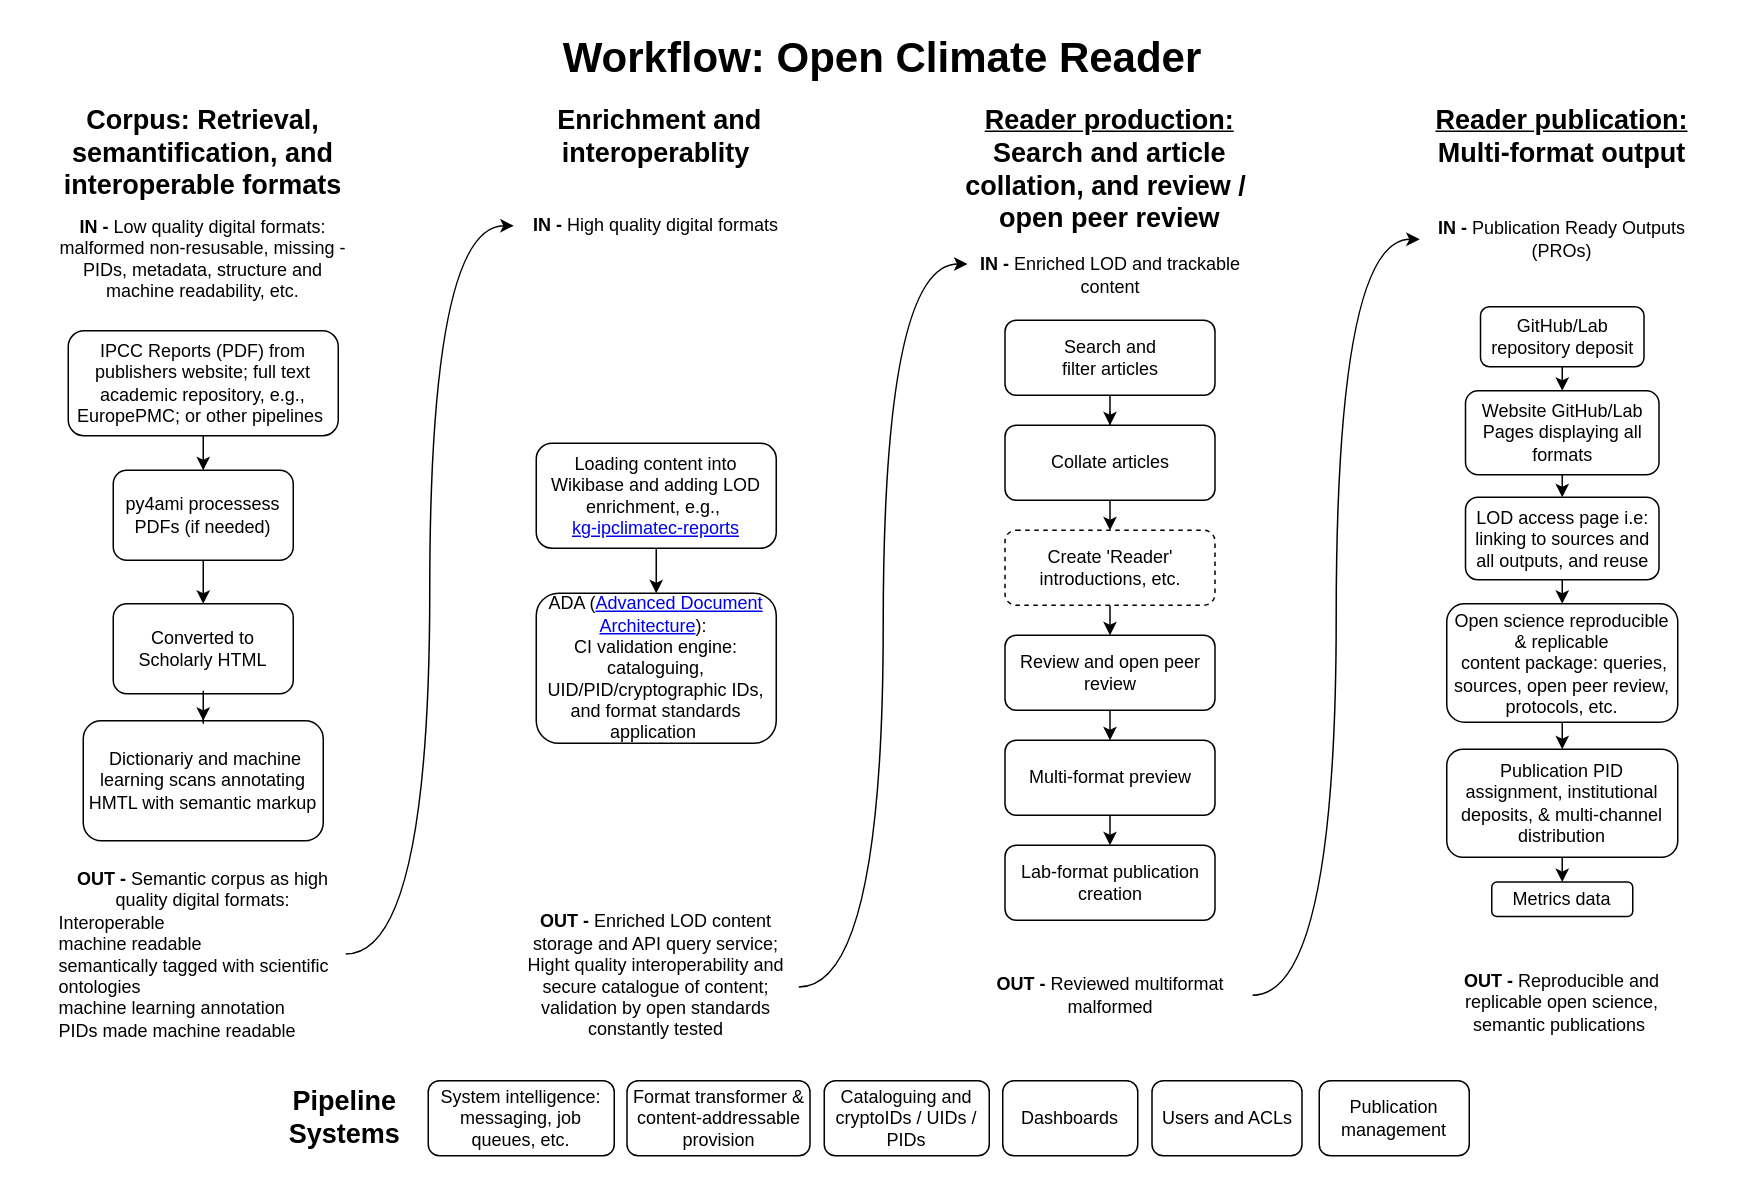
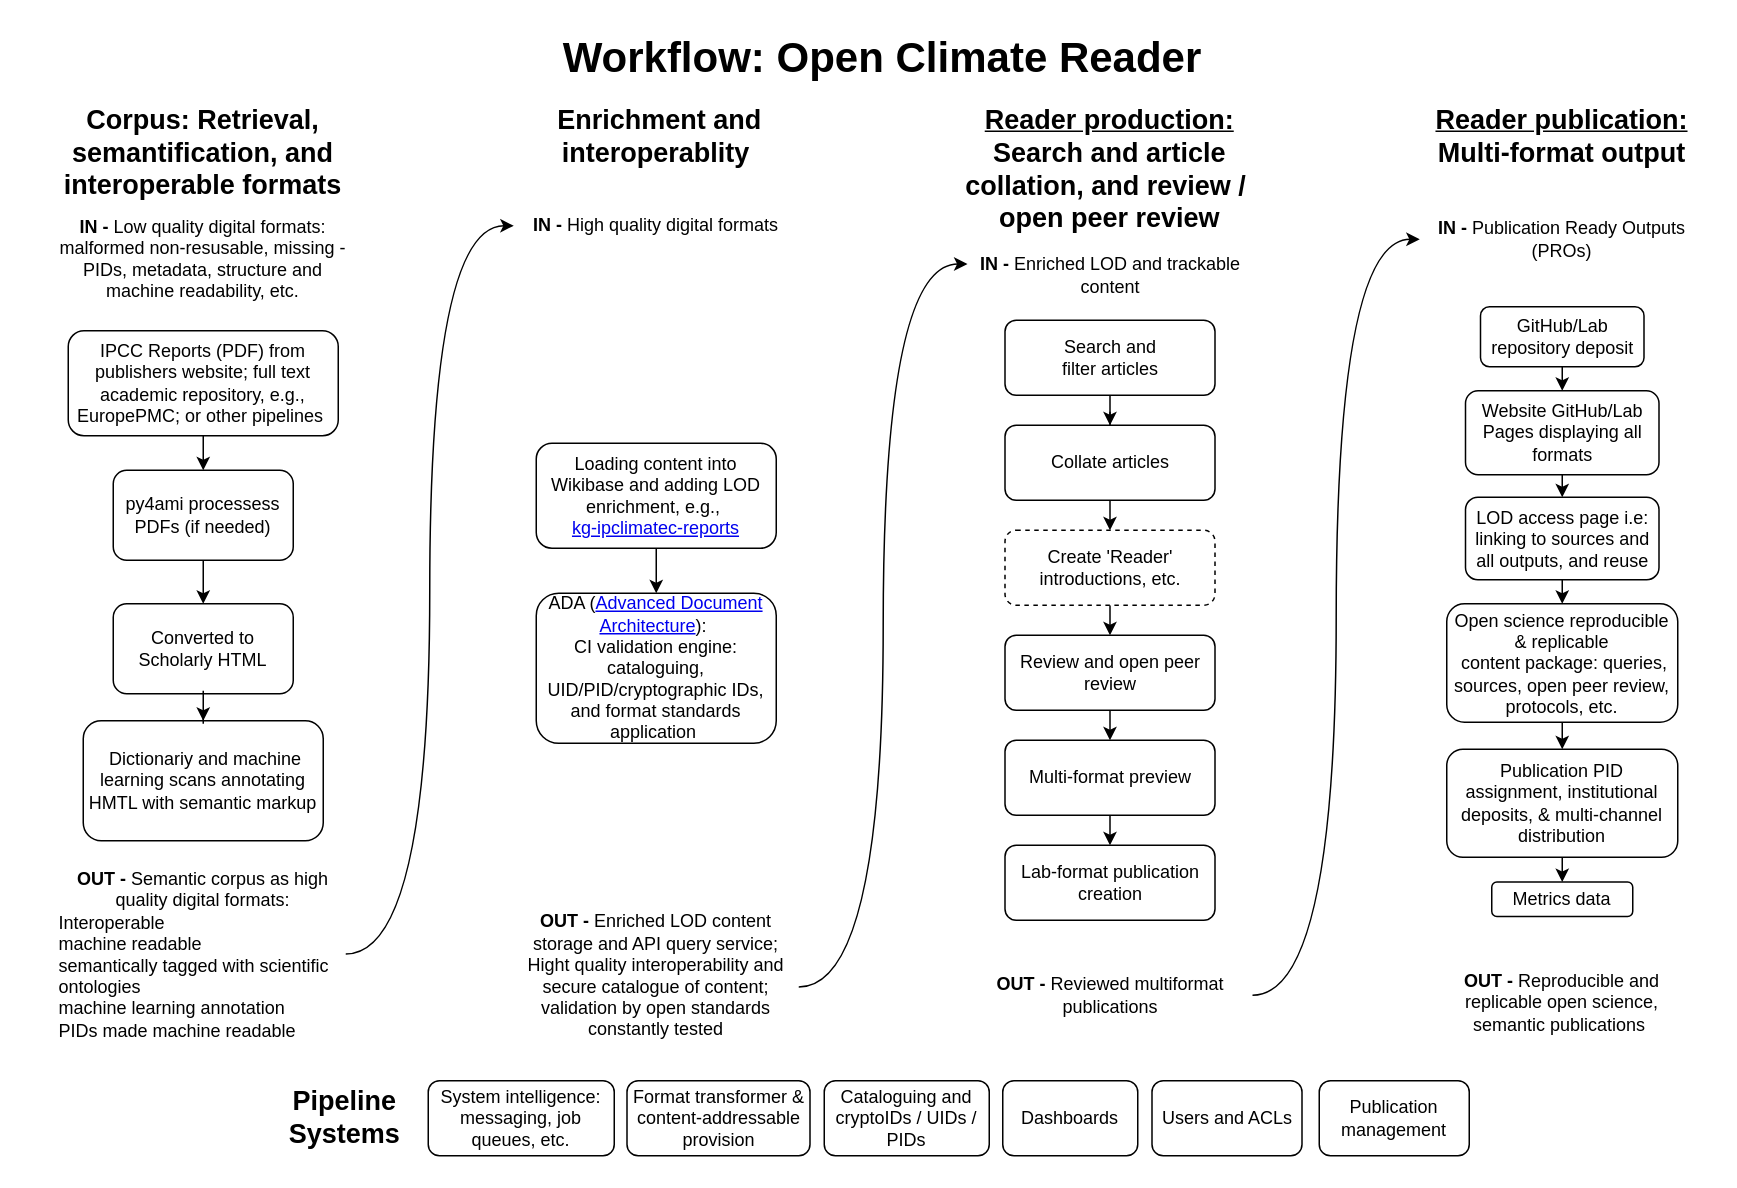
(1111, 995) -> (1111, 995)
